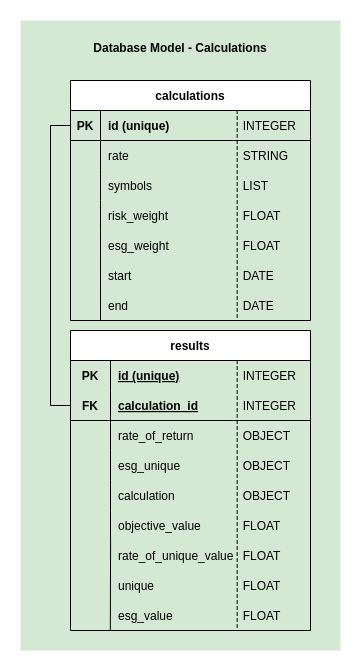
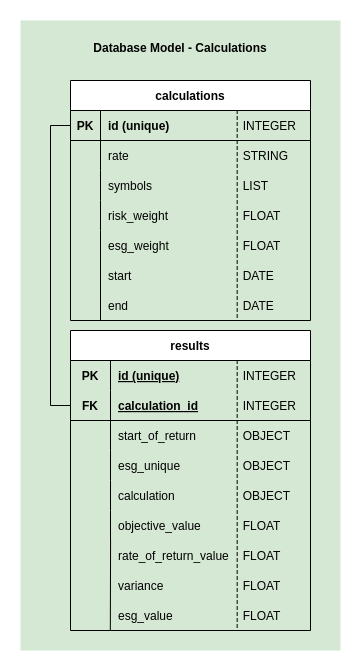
(165, 436) -> (168, 436)
(182, 556) -> (184, 556)
(137, 586) -> (143, 586)
